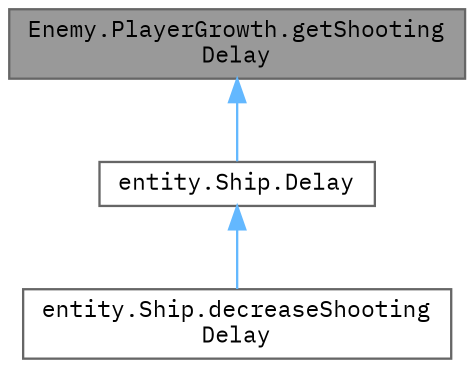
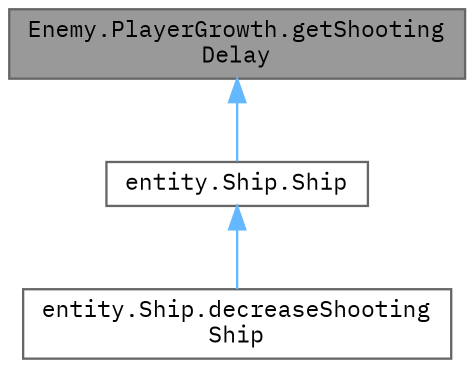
(237, 184) -> (237, 184)
(237, 324) -> (237, 324)
